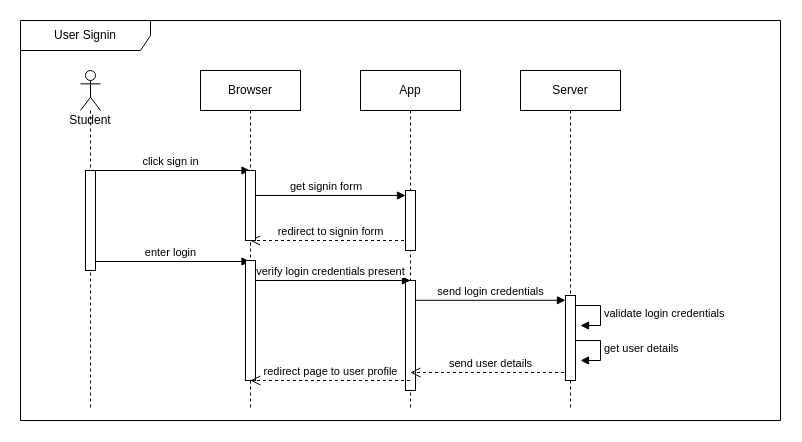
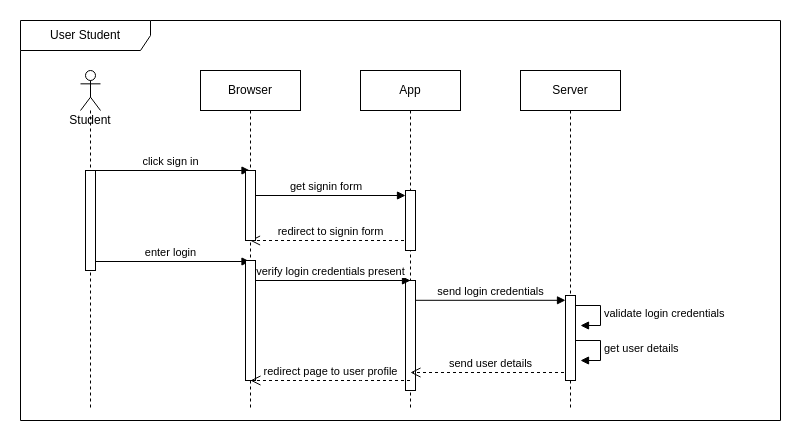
(86, 36) -> (86, 36)
